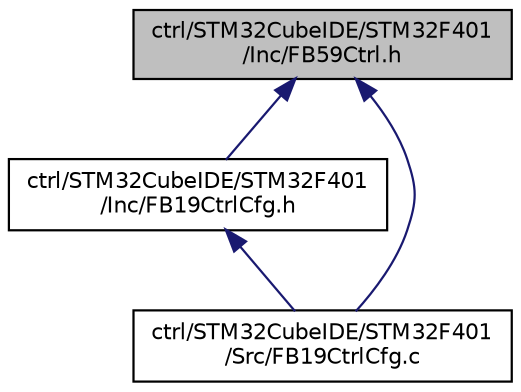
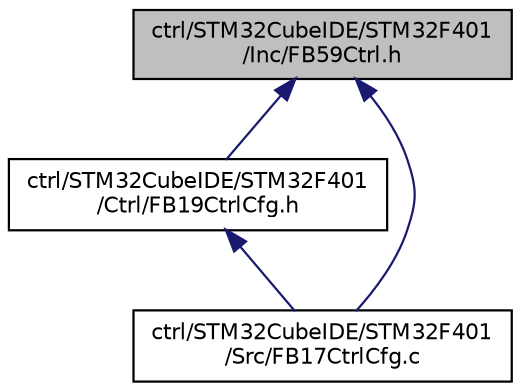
(198, 195) -> (198, 195)
(323, 346) -> (323, 346)
